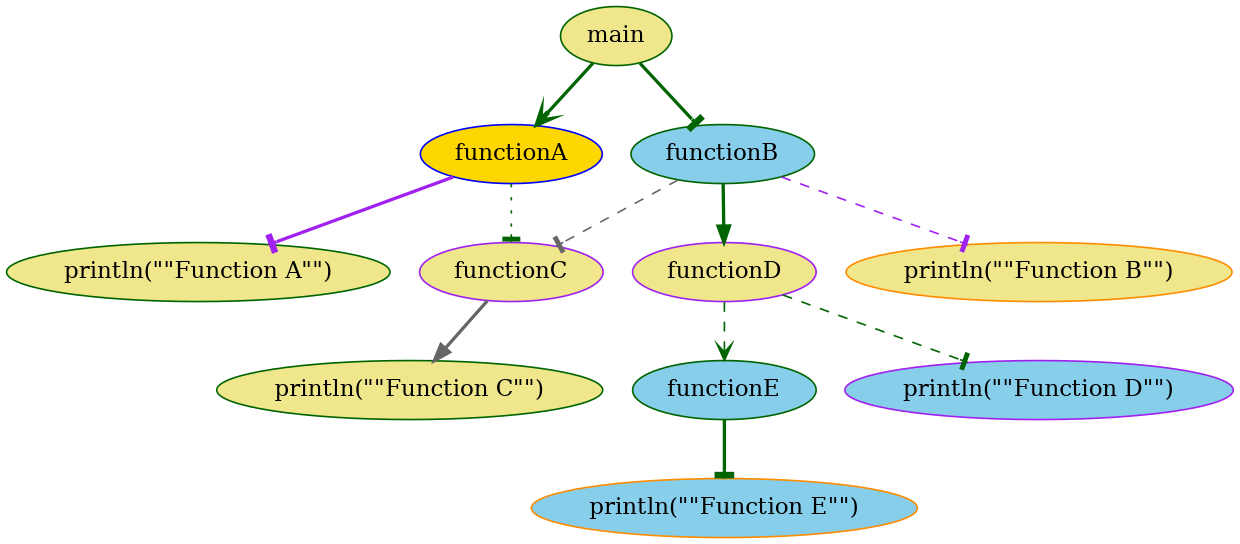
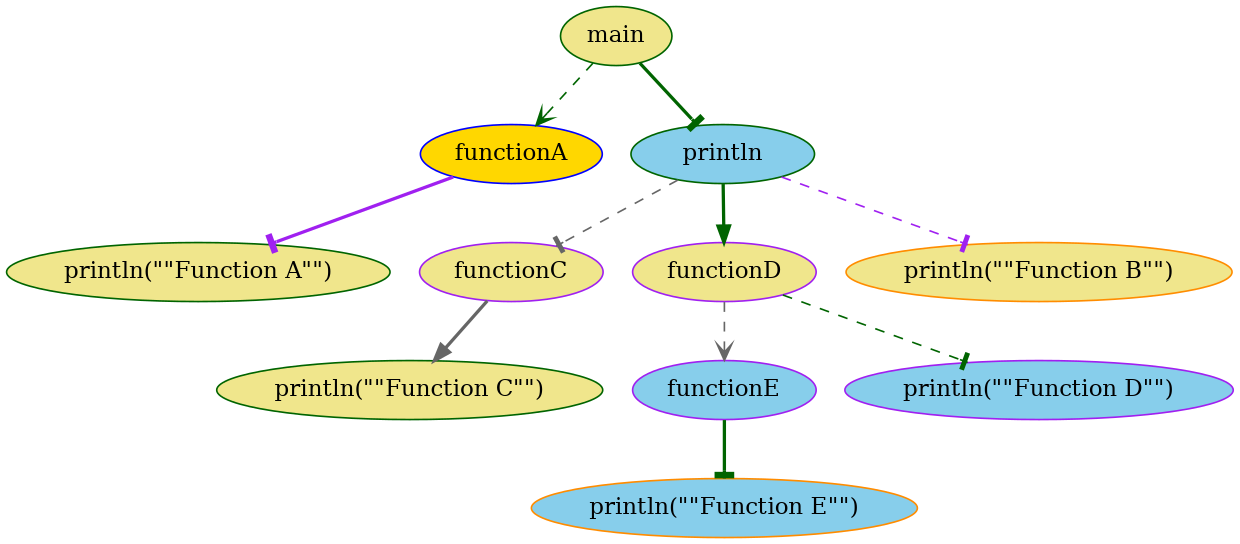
(570, 88) -> (570, 88)
(723, 154) -> (723, 154)
(511, 209) -> none
(724, 323) -> (724, 323)
(724, 390) -> (724, 390)
